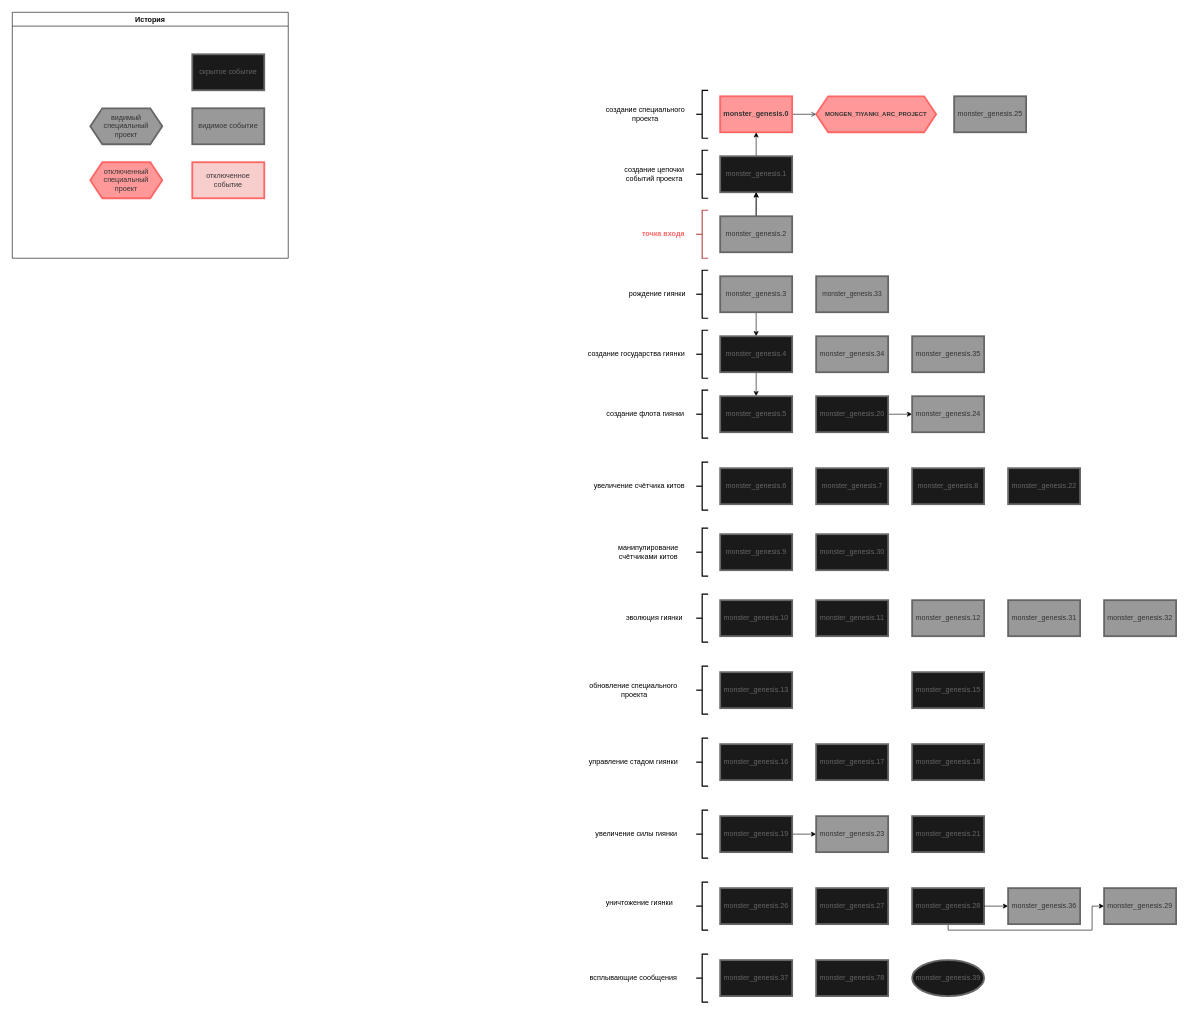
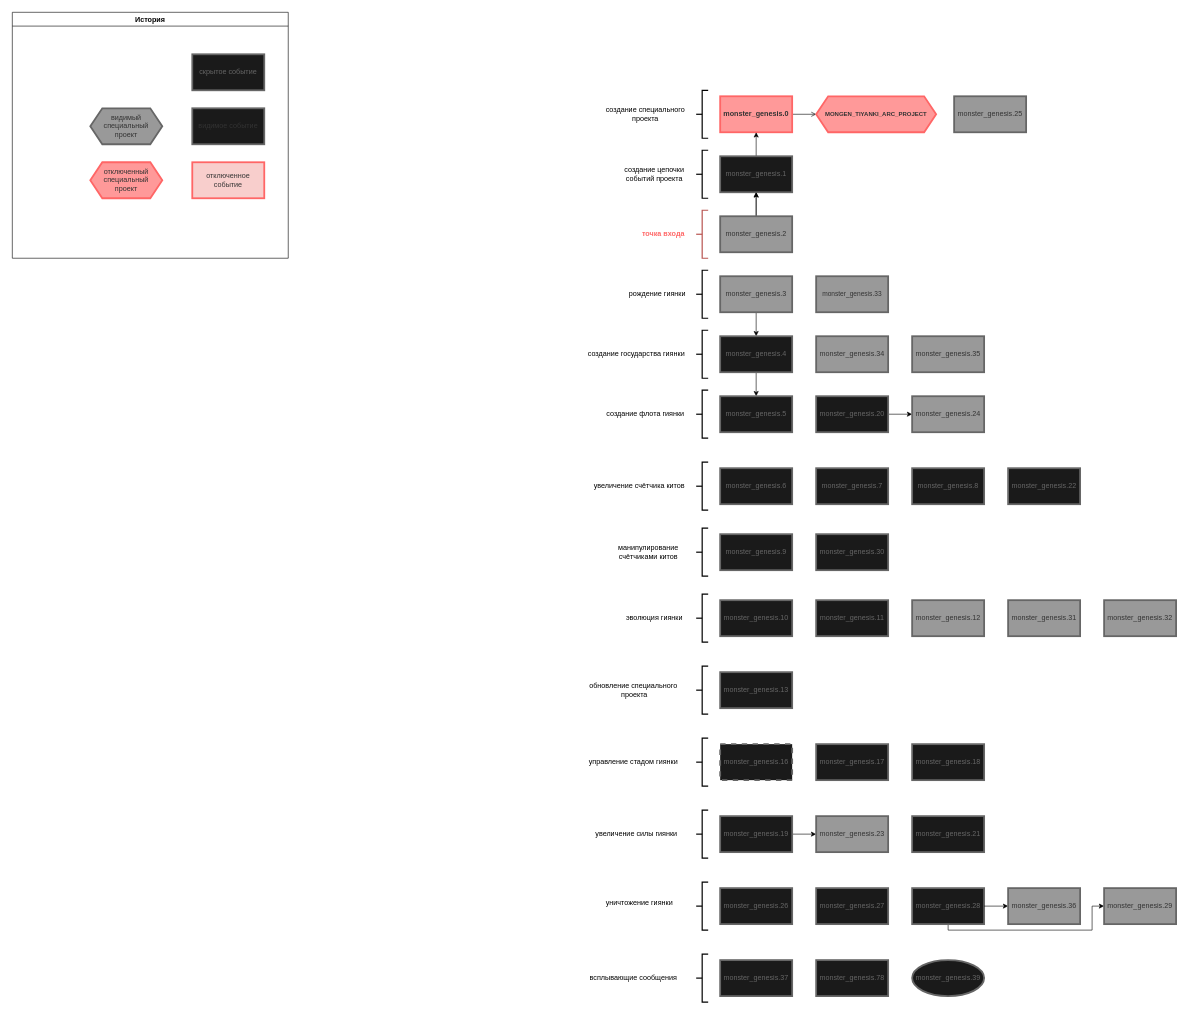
(228, 126) -> (228, 126)
(948, 690) -> none
(756, 762) -> (756, 762)
